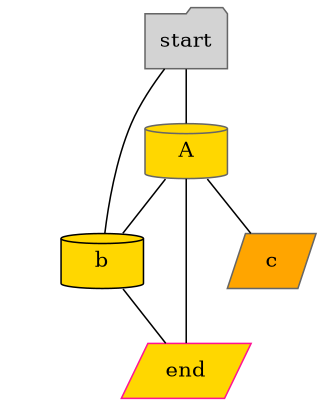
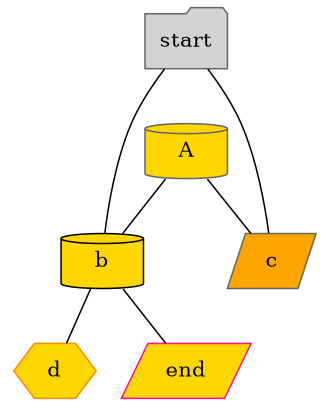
(186, 96) -> (250, 147)
(186, 261) -> none
none -> (55, 371)
